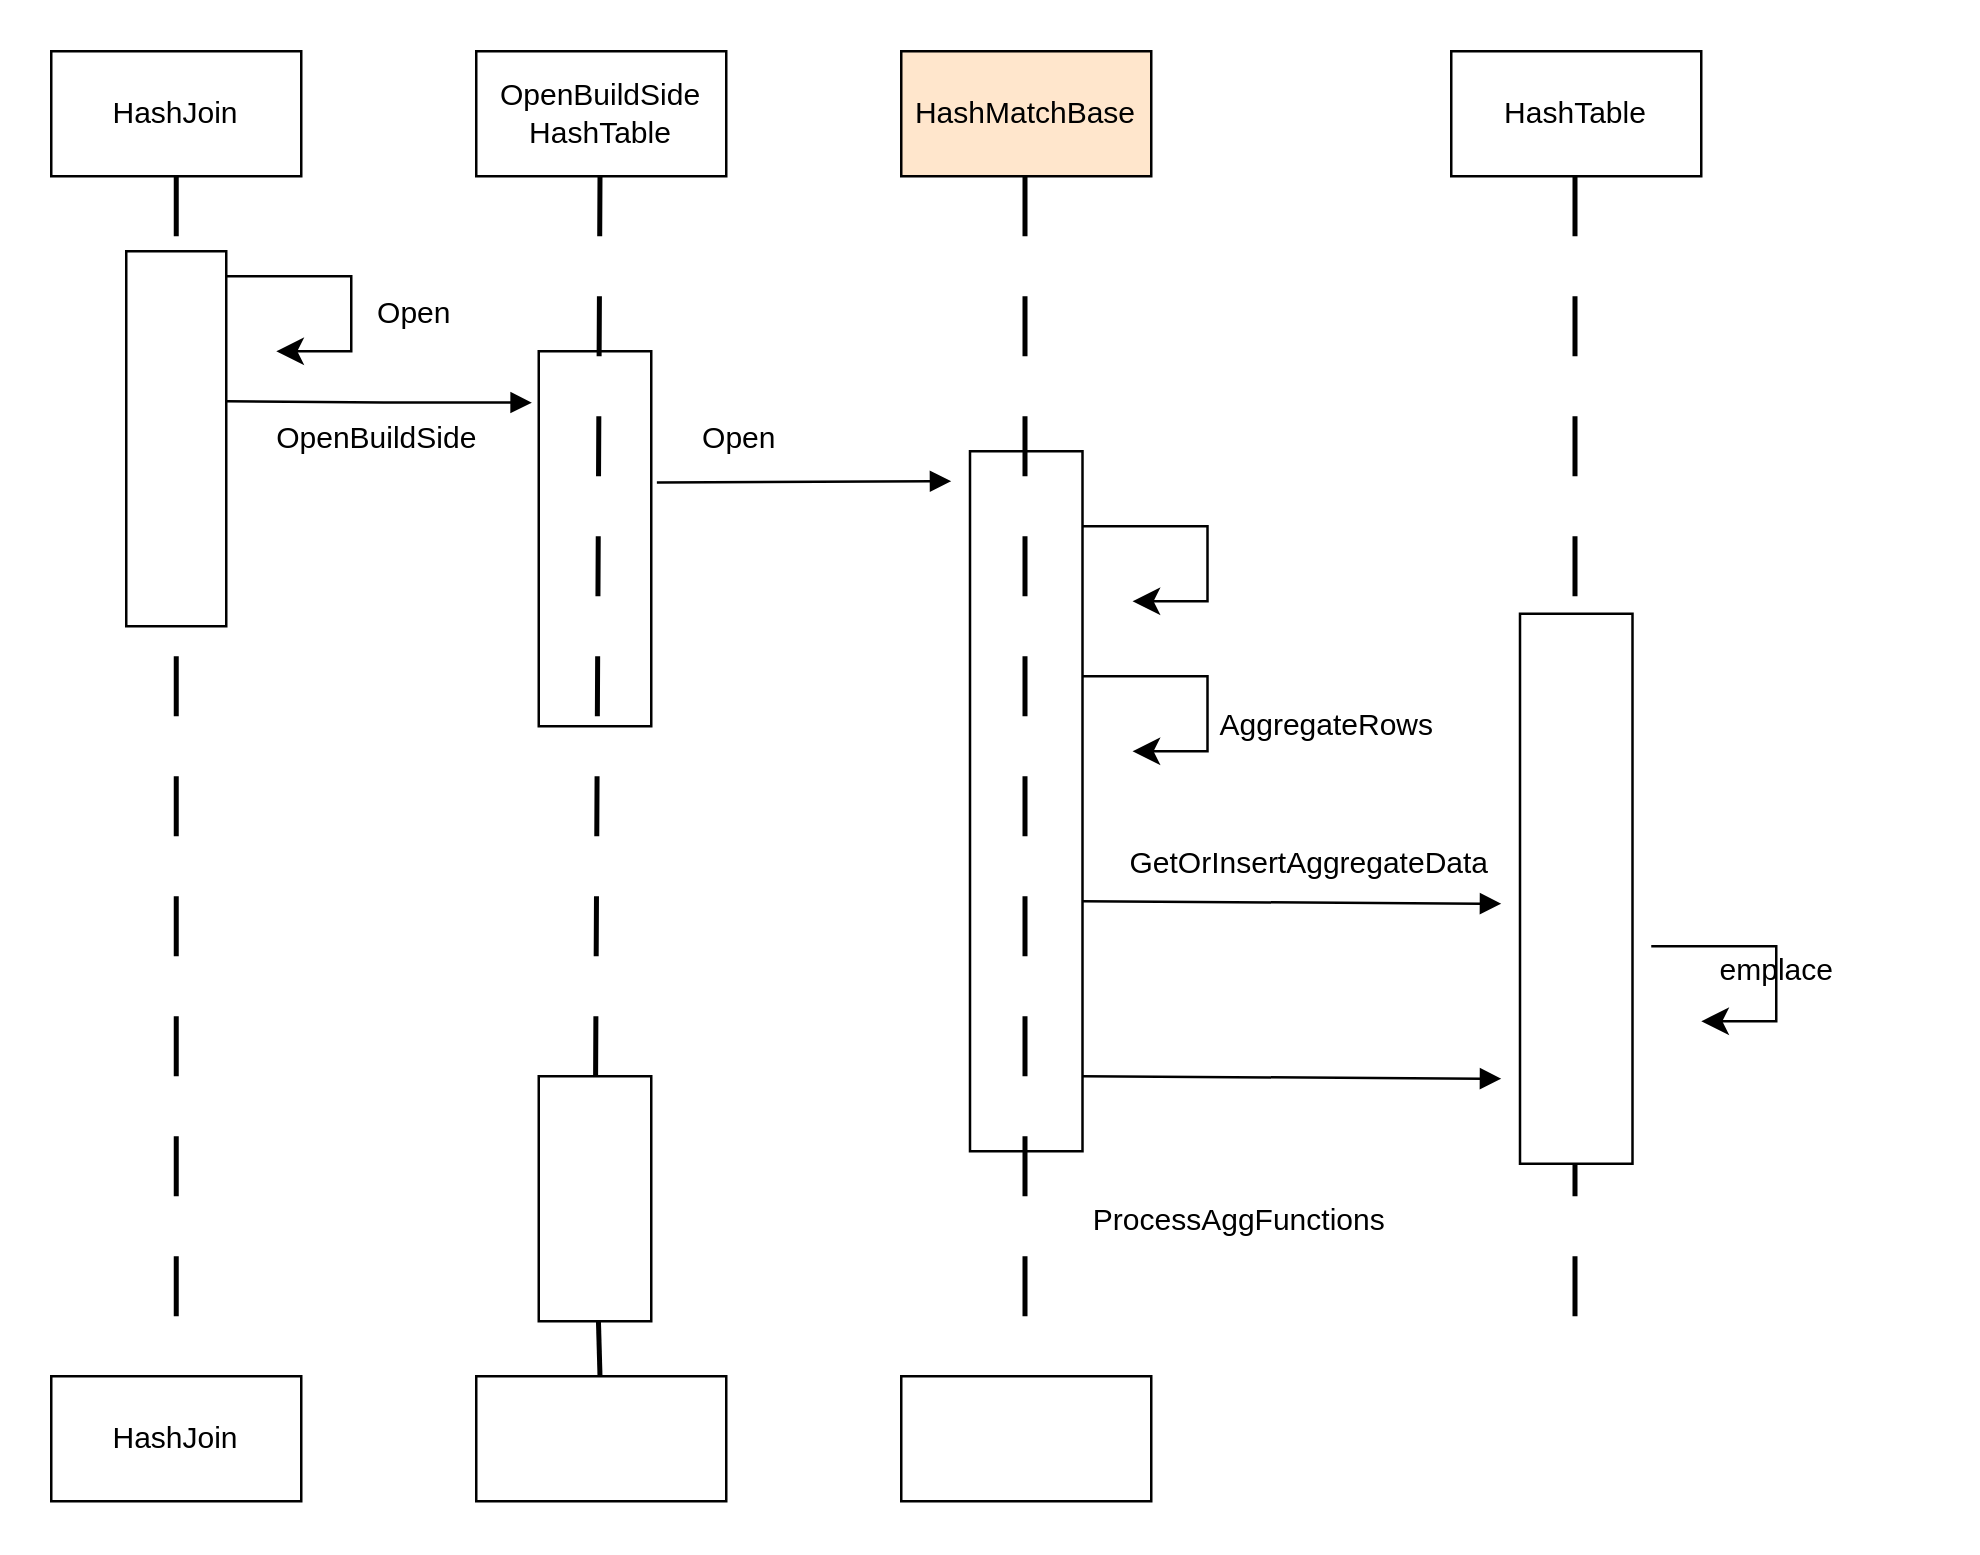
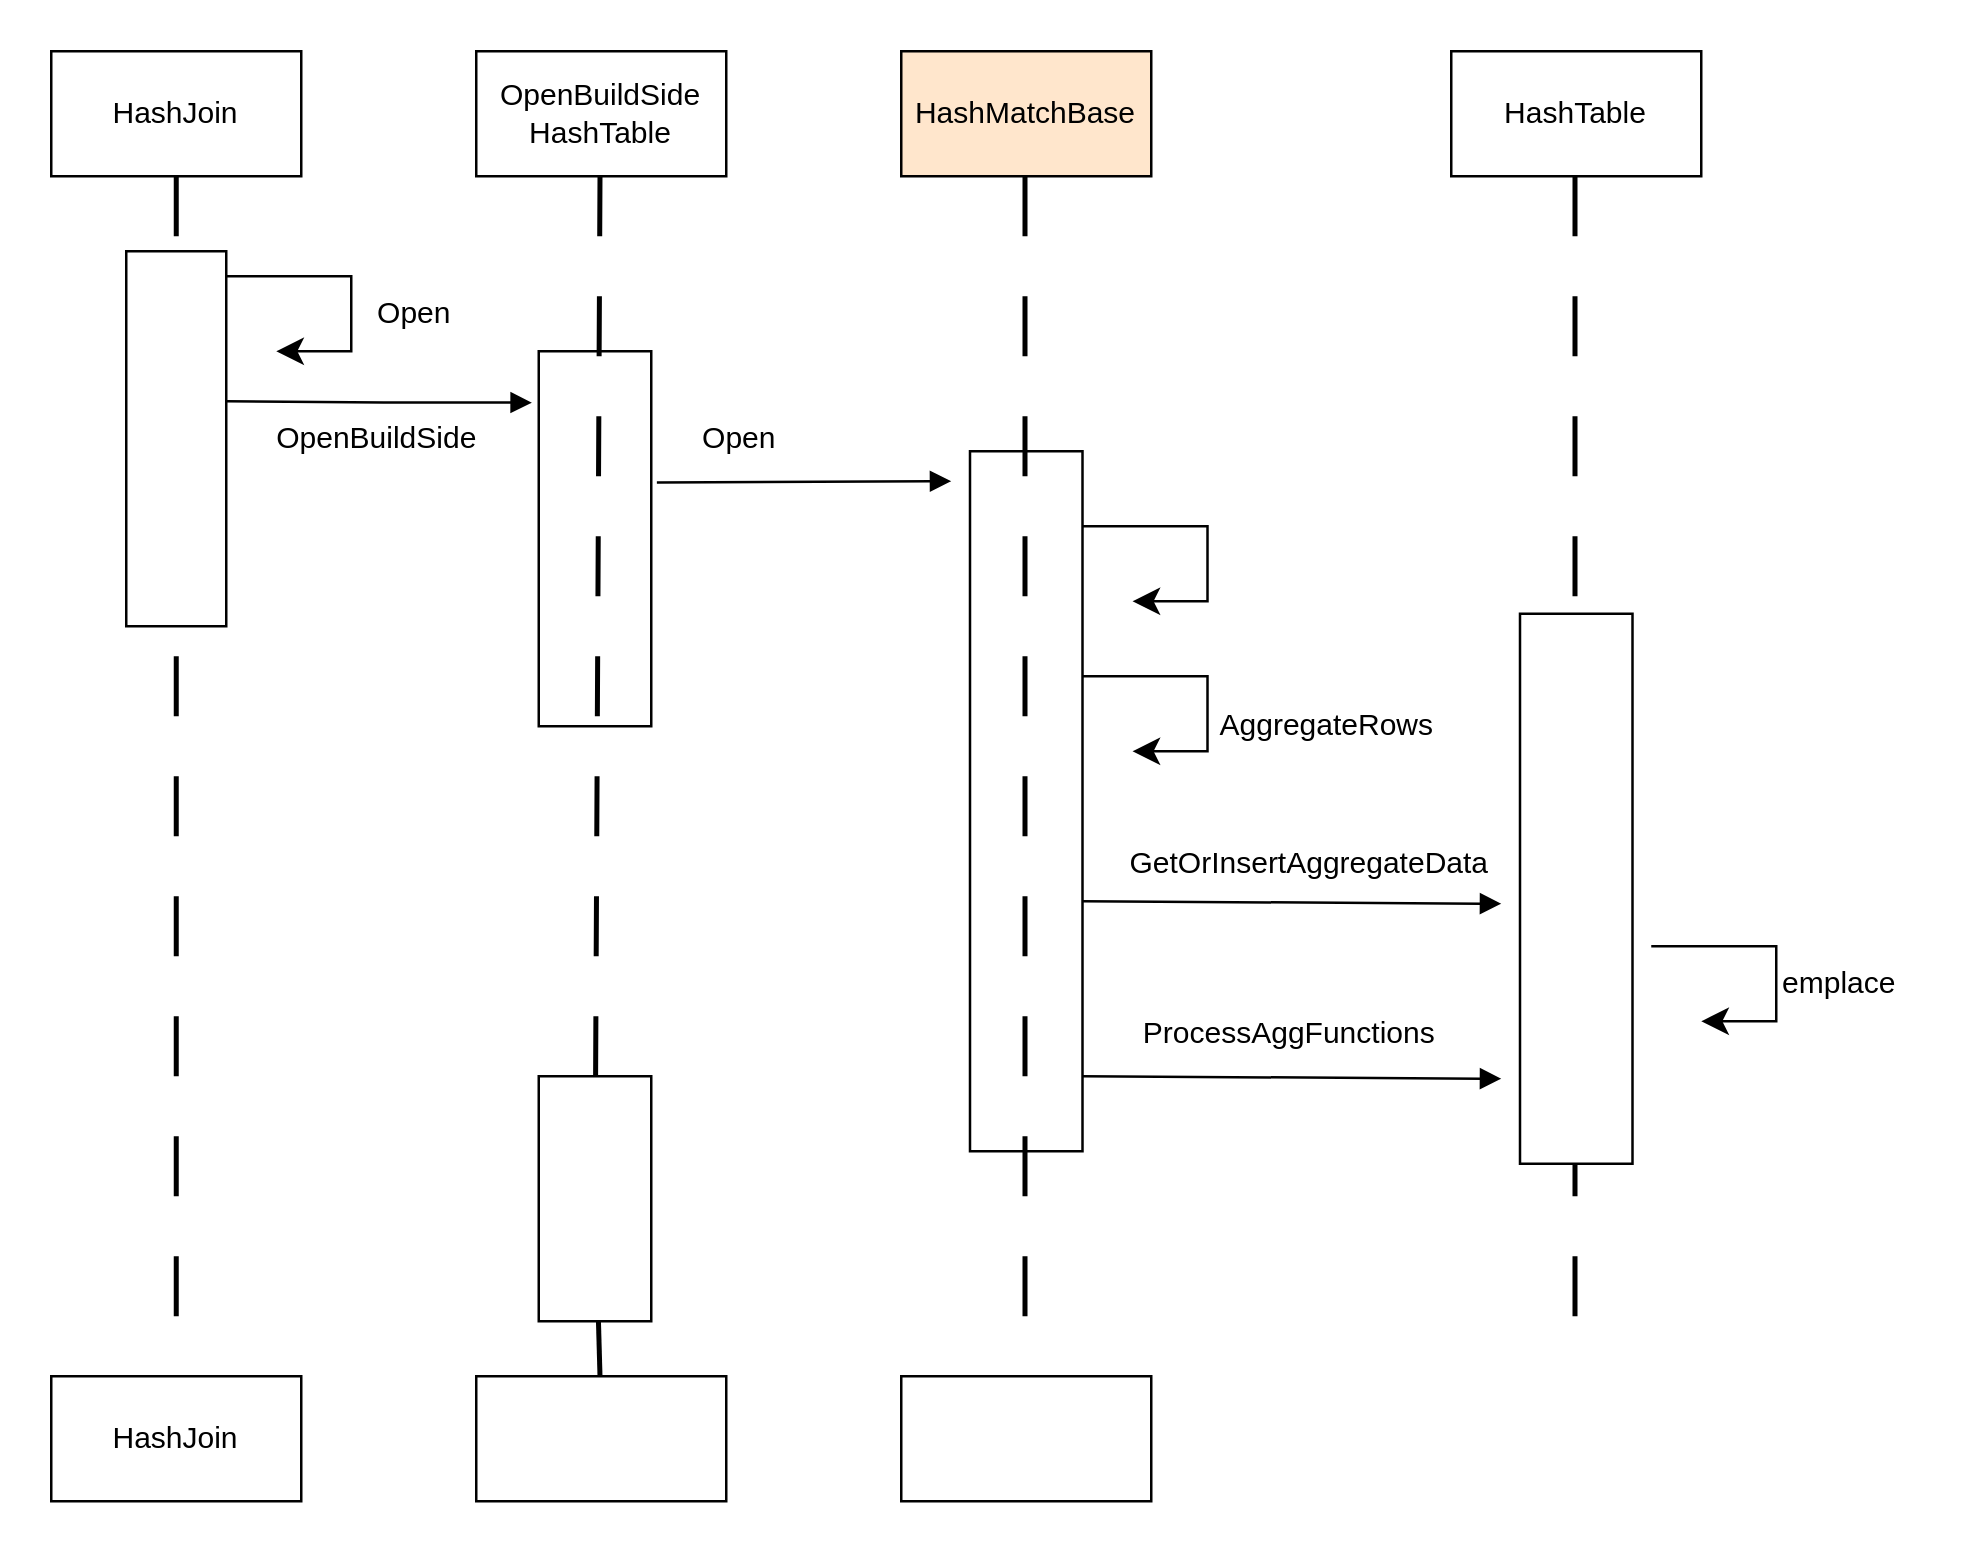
(1776, 971) -> (1839, 984)
(1239, 1221) -> (1289, 1034)
